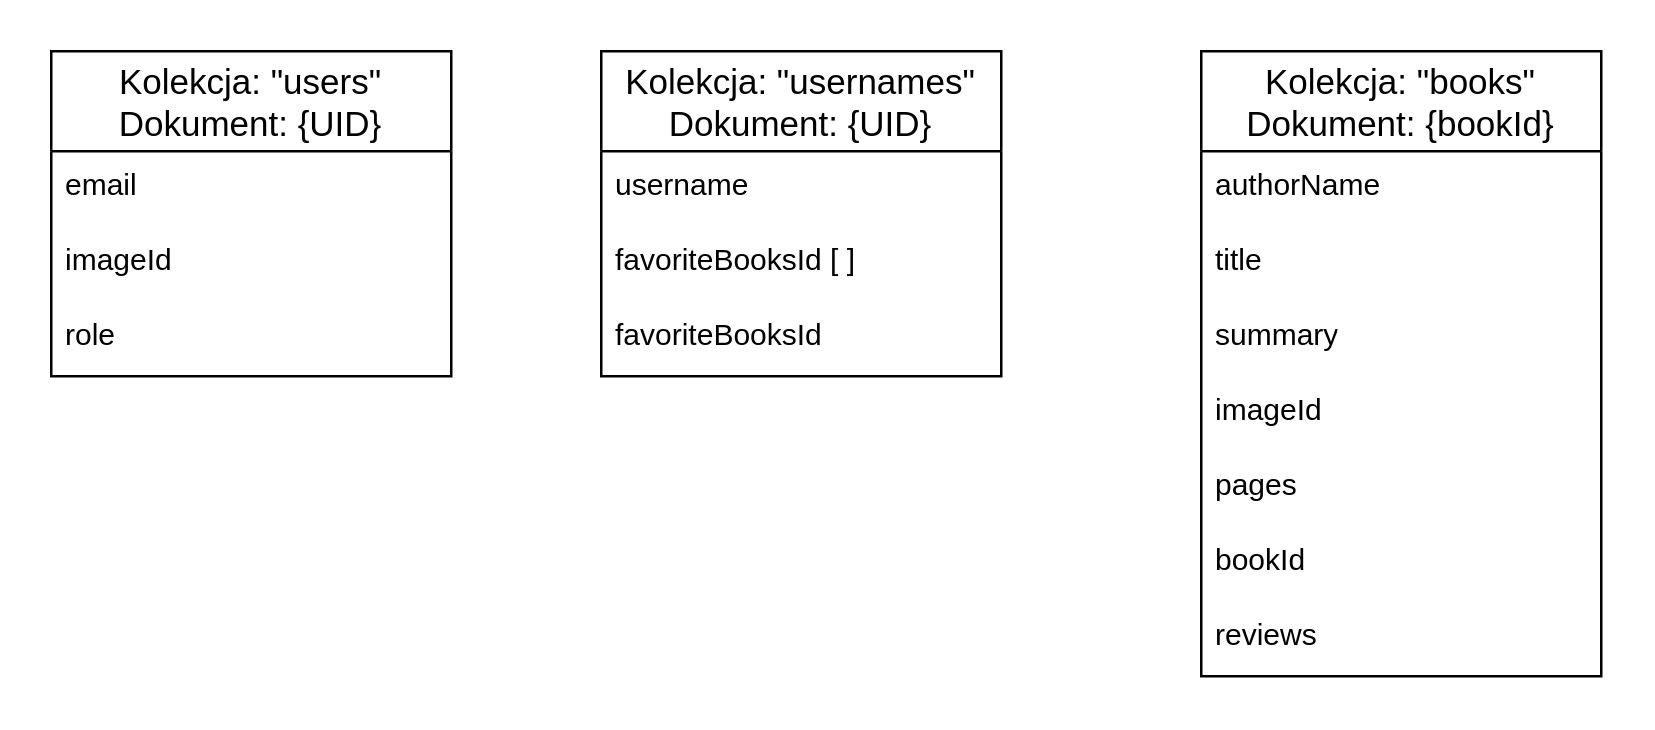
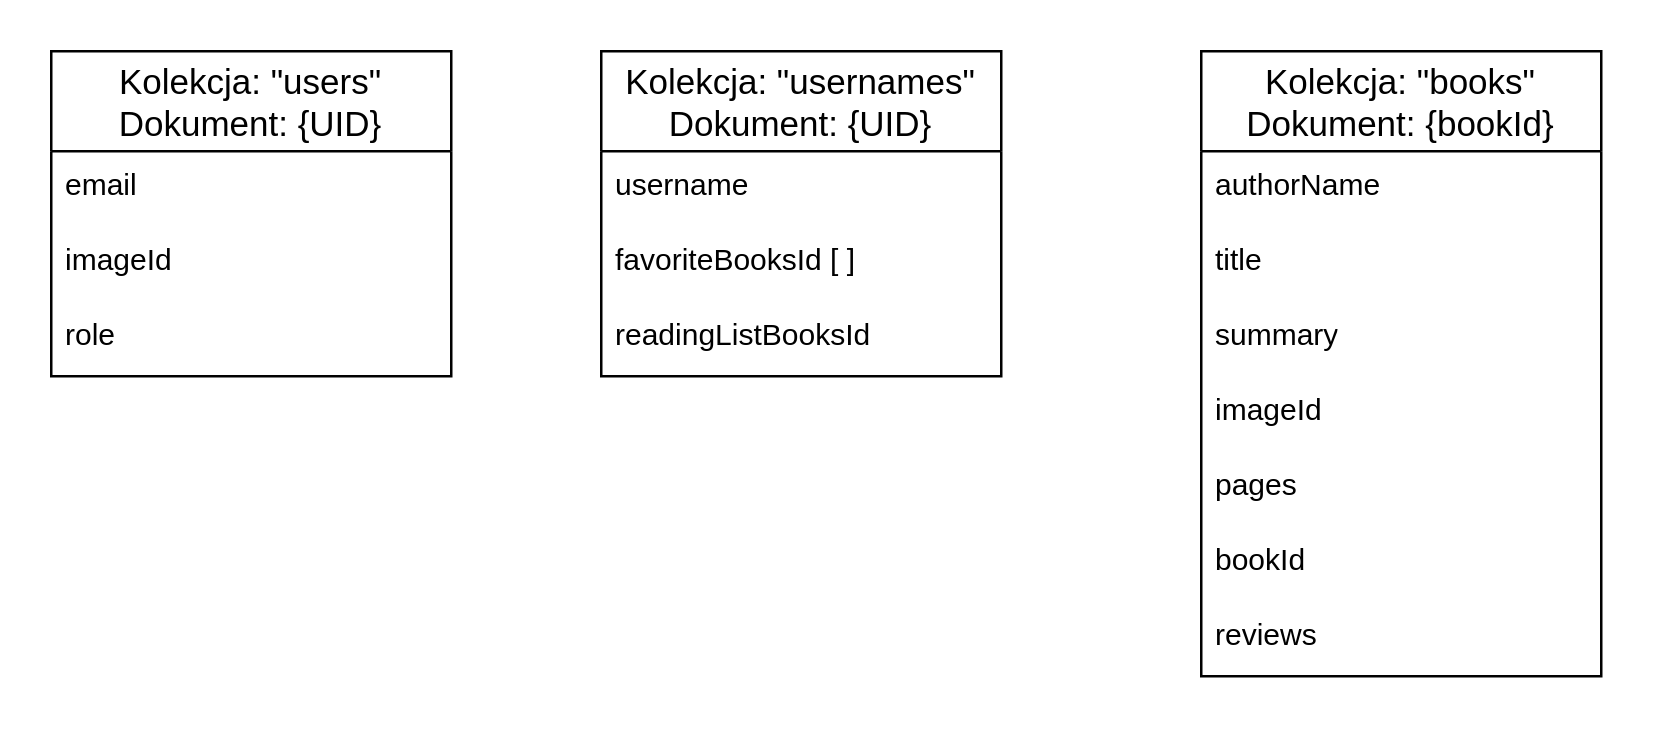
(738, 337) -> (760, 337)
